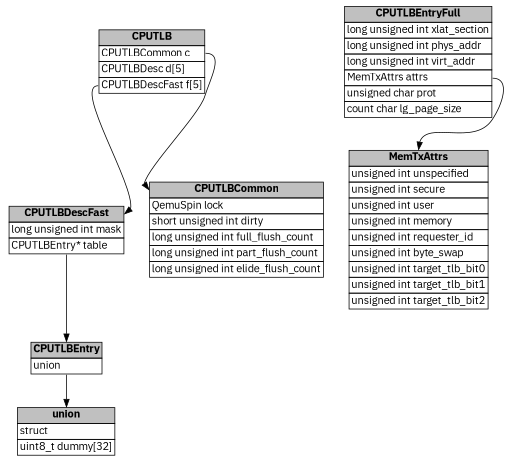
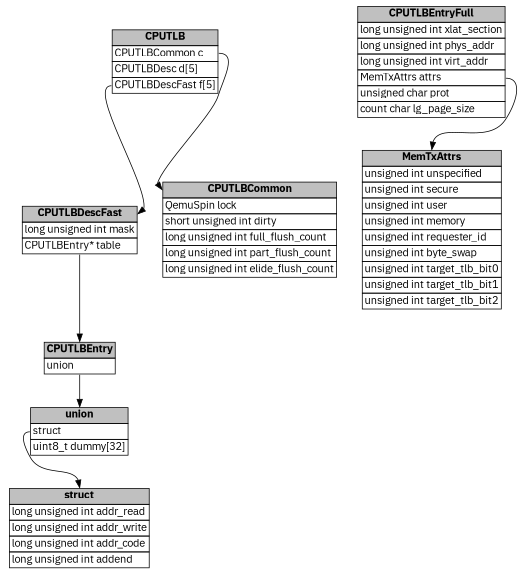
none -> (79, 528)
